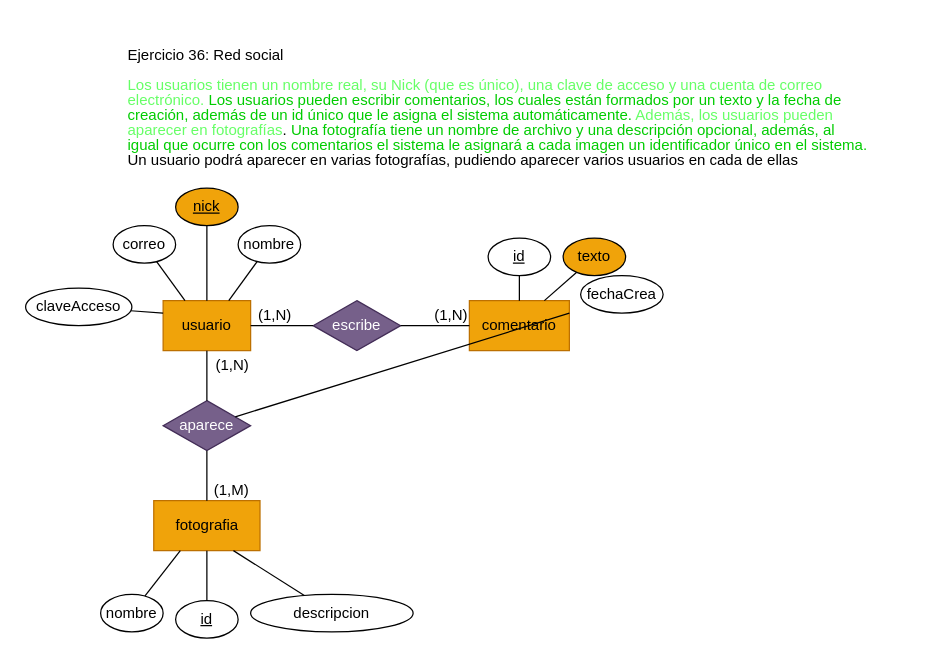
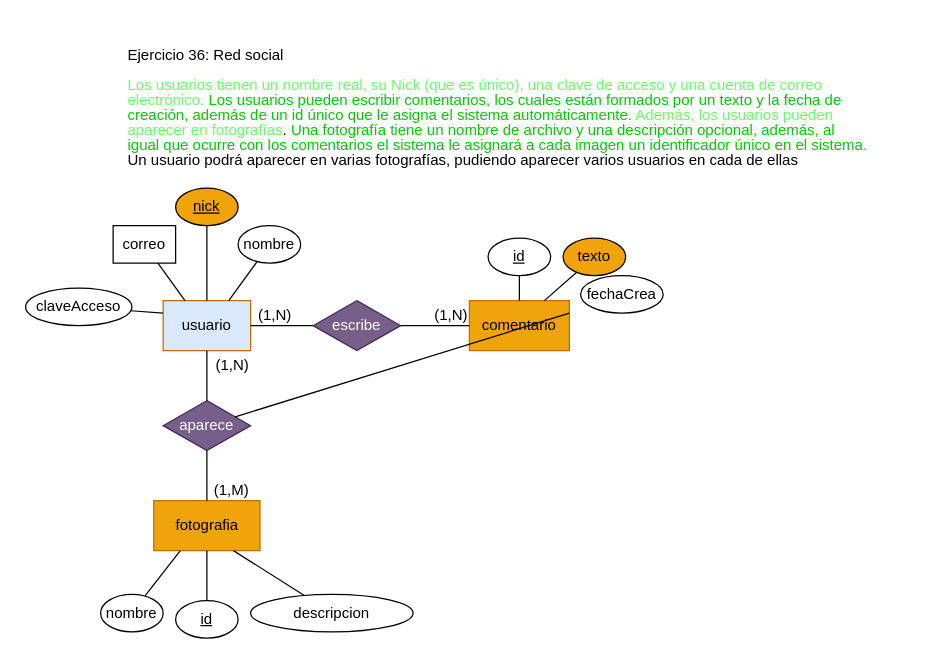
(144, 244) -> (144, 244)
(207, 326) -> (207, 326)
